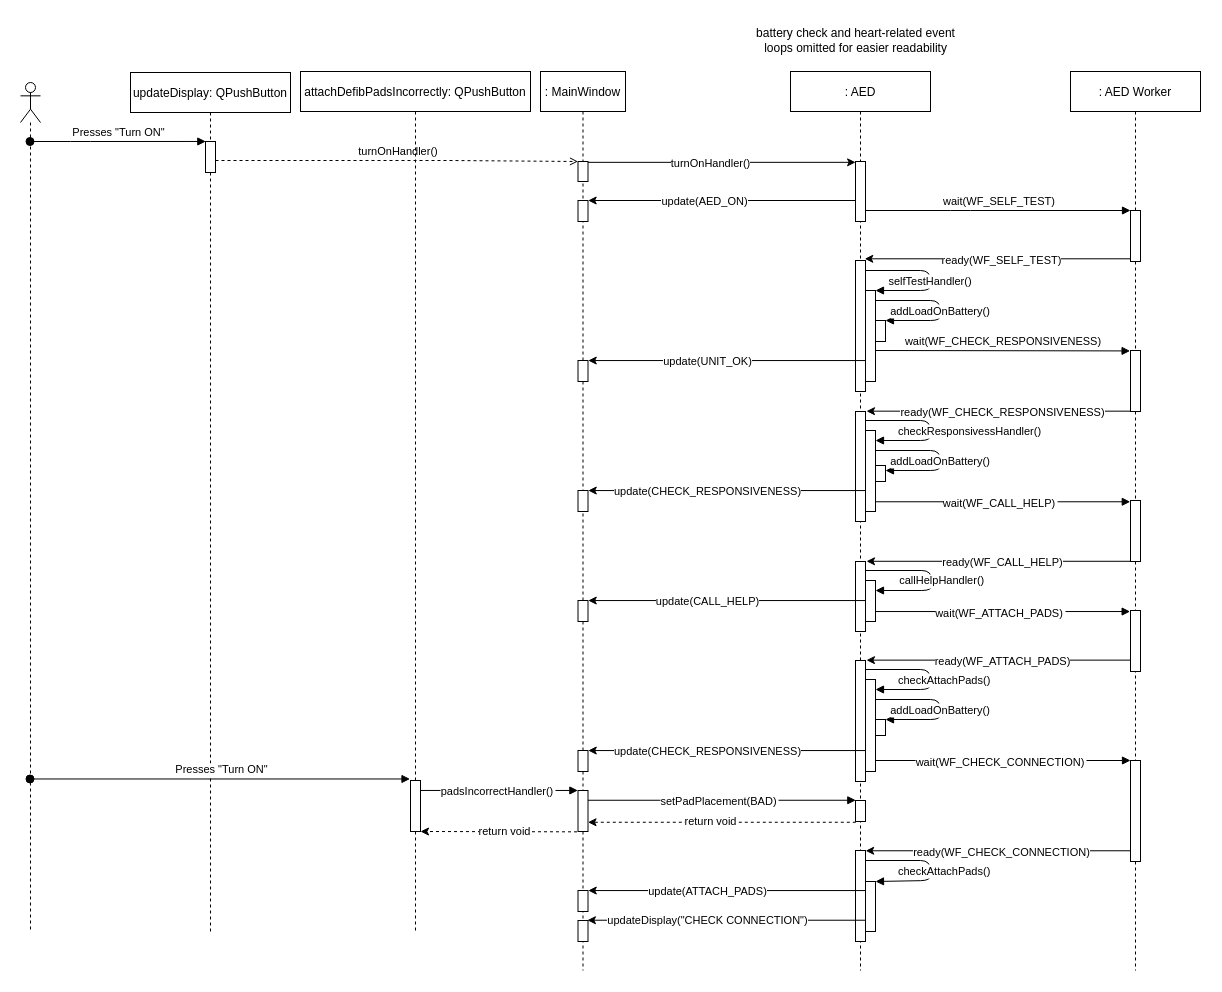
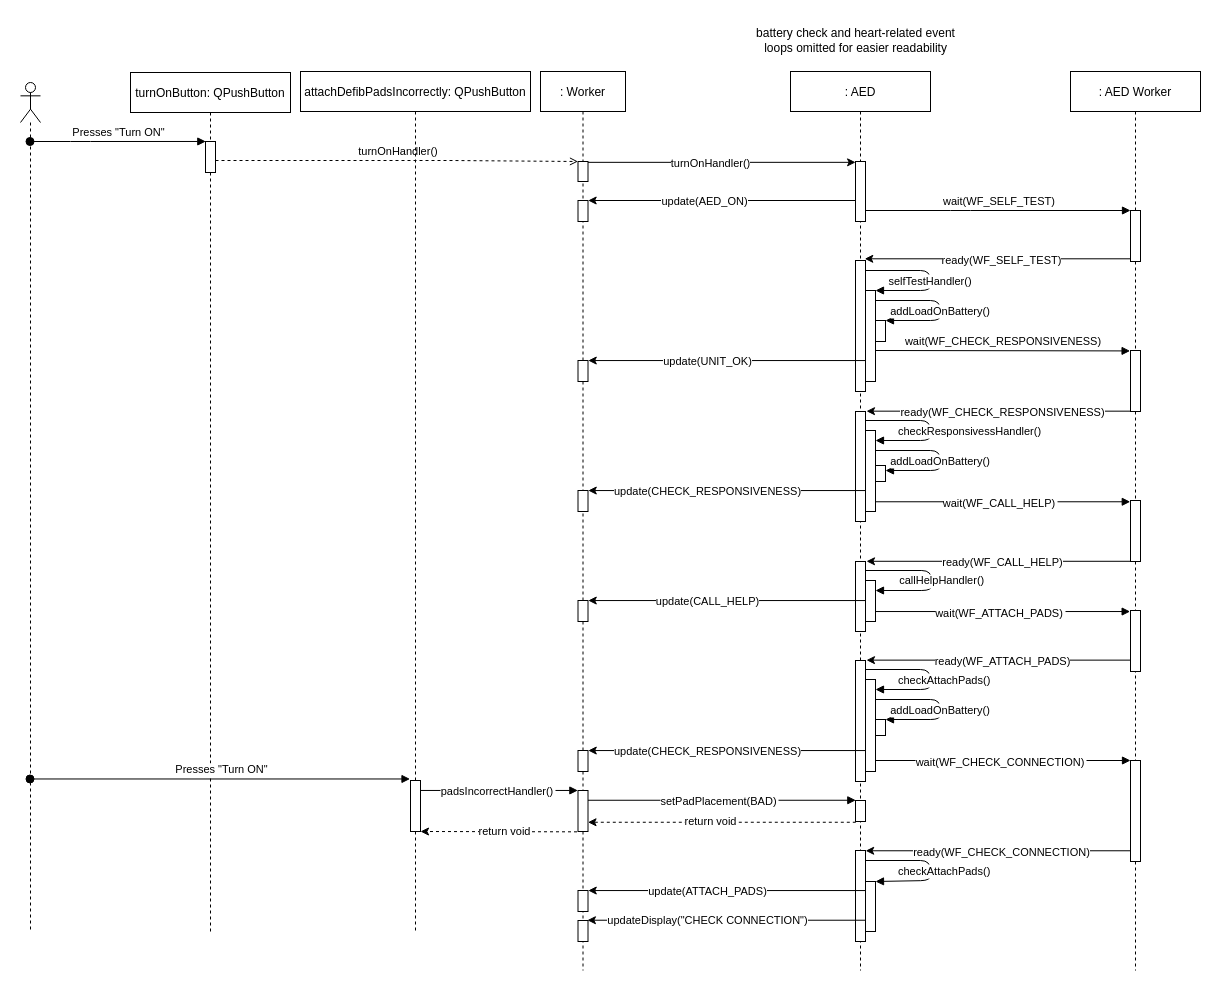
(583, 92) -> (583, 92)
(210, 93) -> (210, 93)
